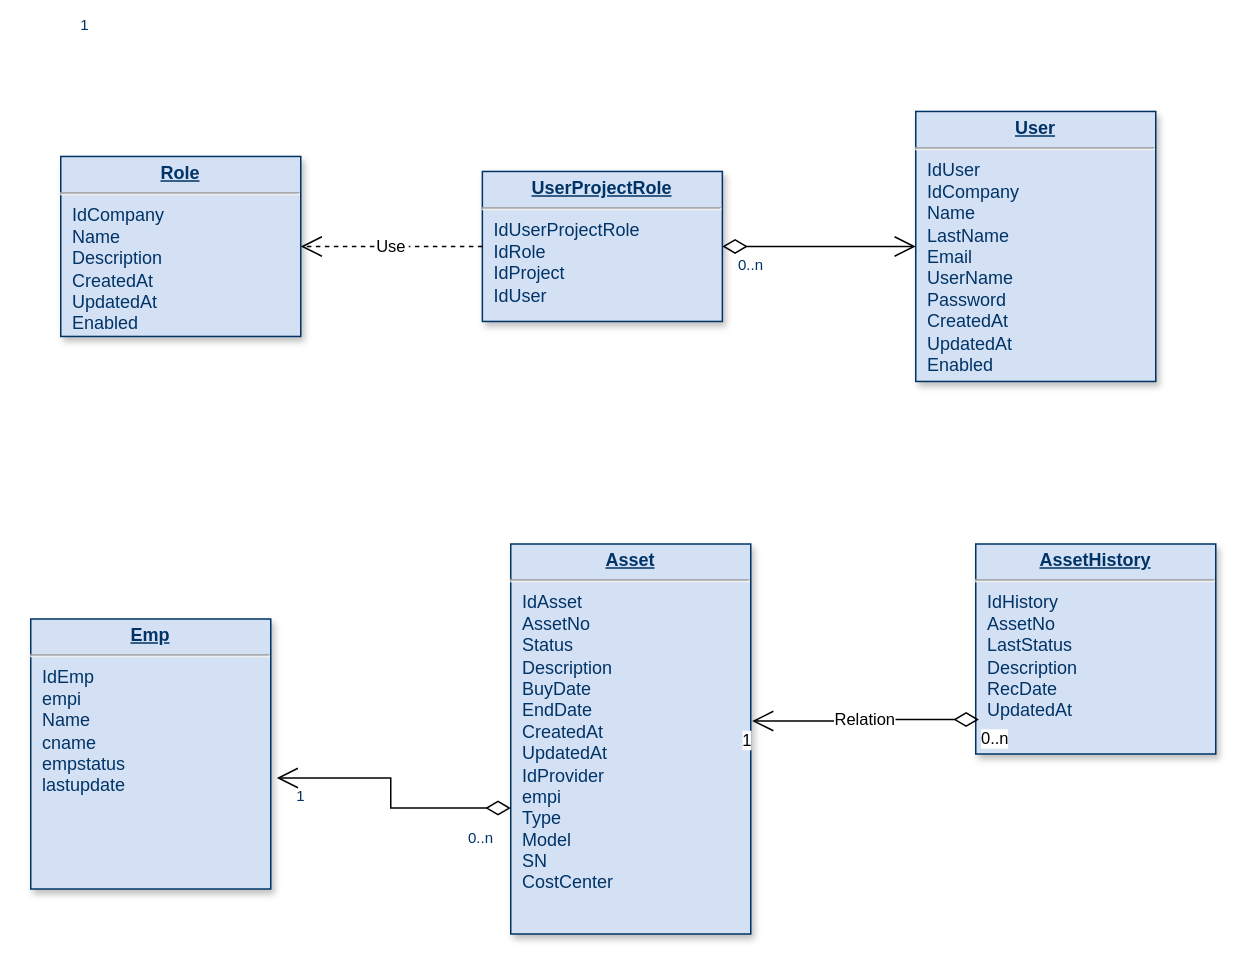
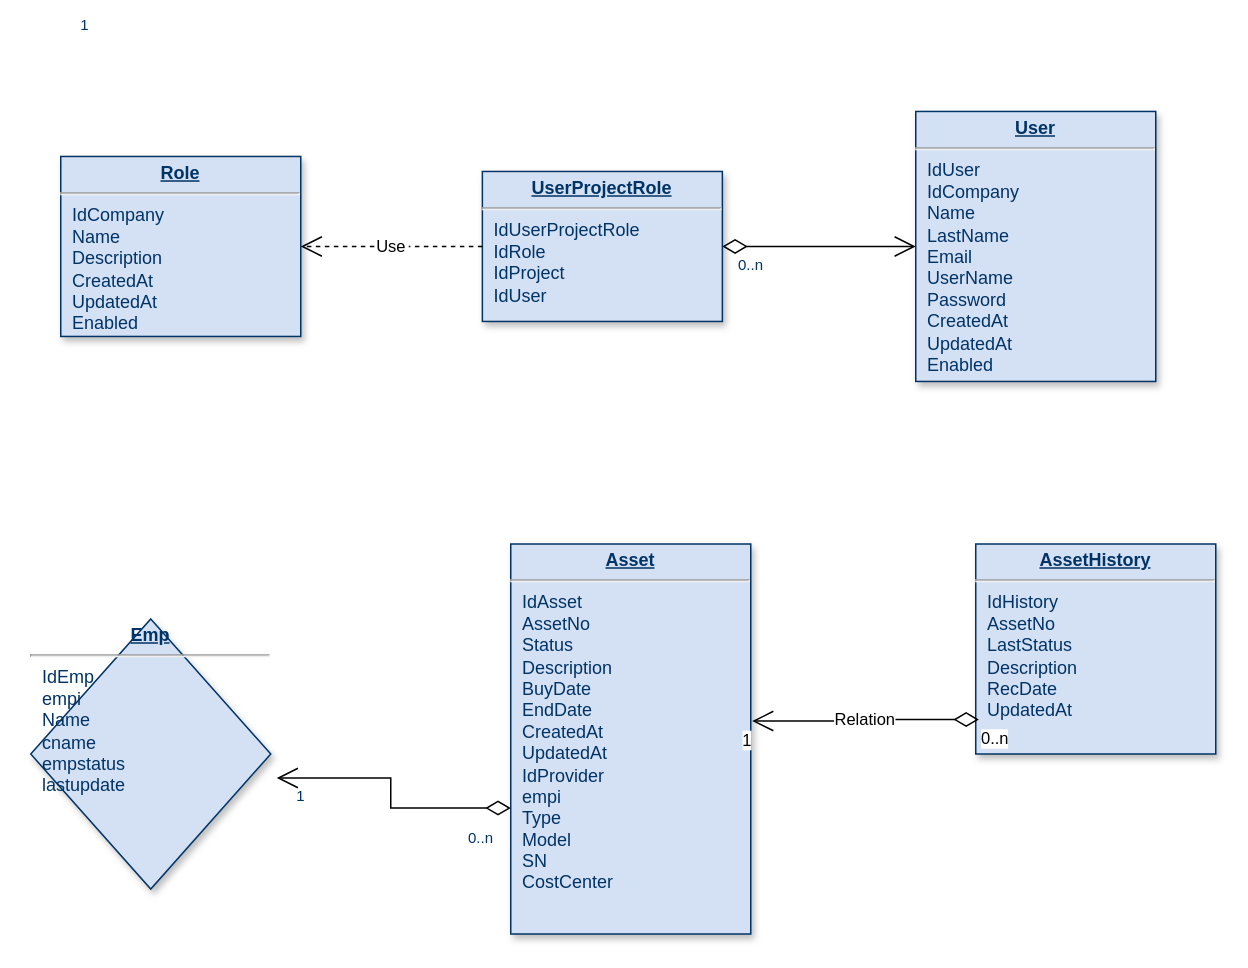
(151, 754) -> (151, 754)
